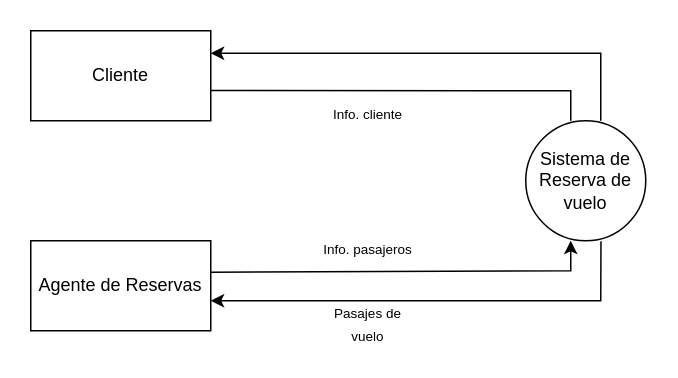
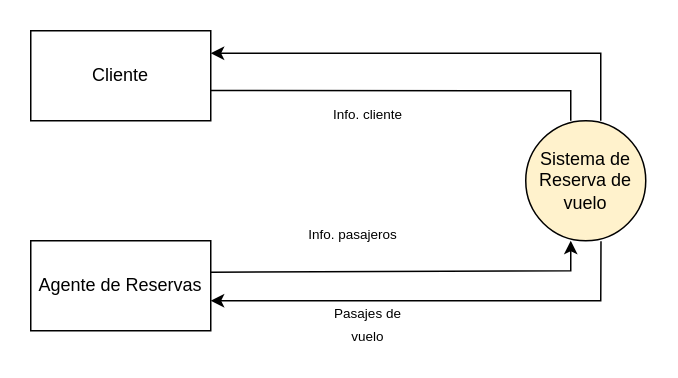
(586, 181) -> (586, 181)
(368, 248) -> (353, 233)
